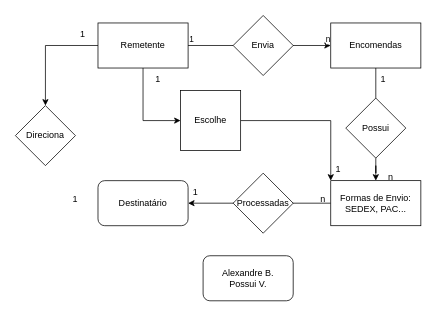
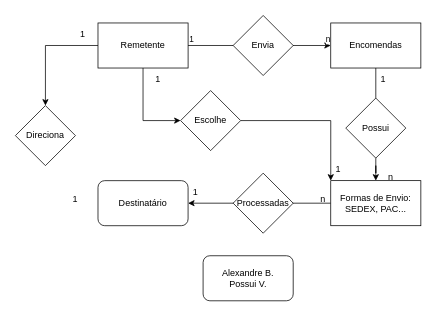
(210, 120) -> (210, 120)
